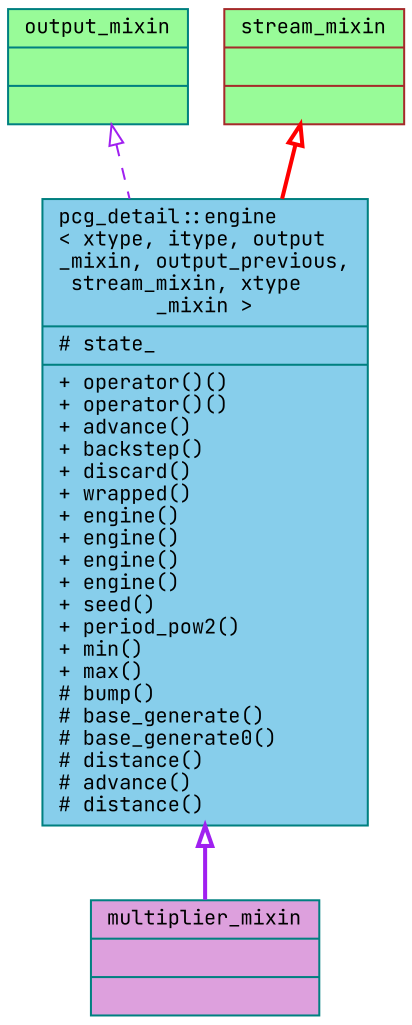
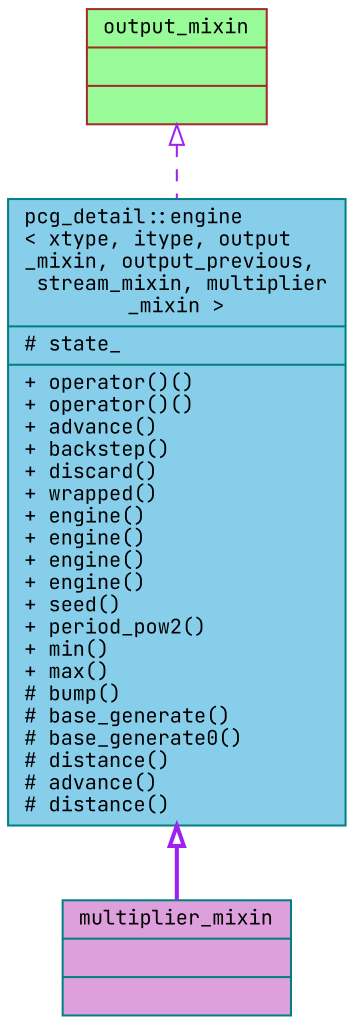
(98, 67) -> (177, 67)
(314, 67) -> none
(181, 284) -> (177, 284)
